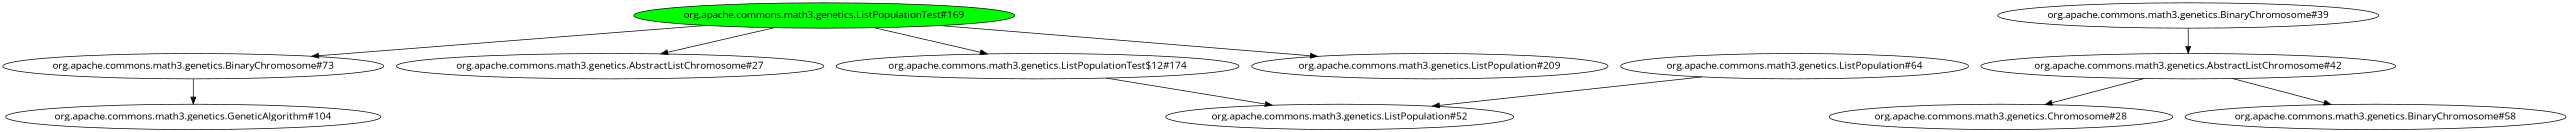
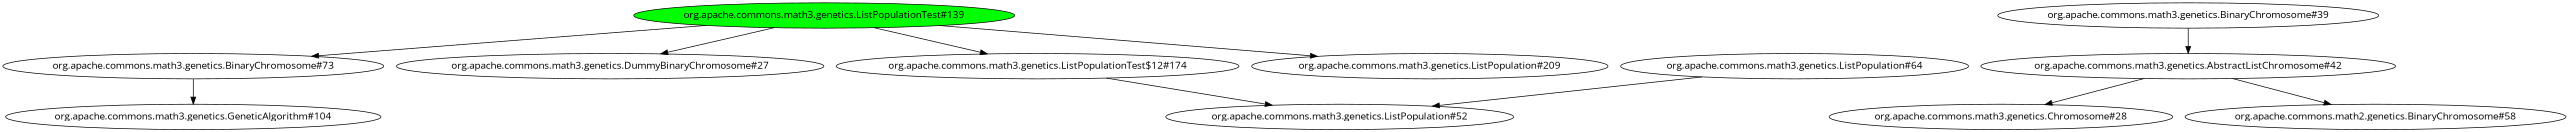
(824, 15) -> (824, 15)
(610, 66) -> (610, 66)
(2376, 117) -> (2376, 117)
